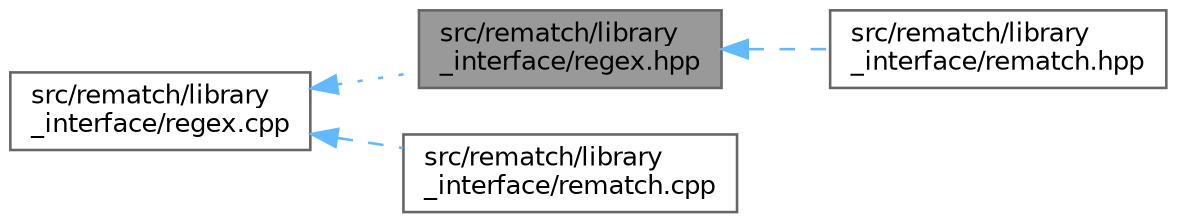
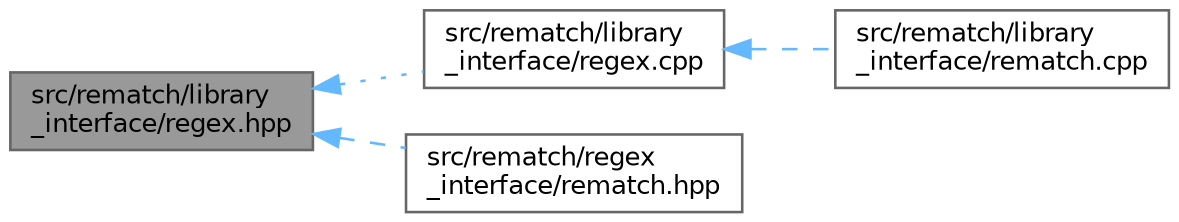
(998, 49) -> (574, 173)
(378, 78) -> (382, 78)
